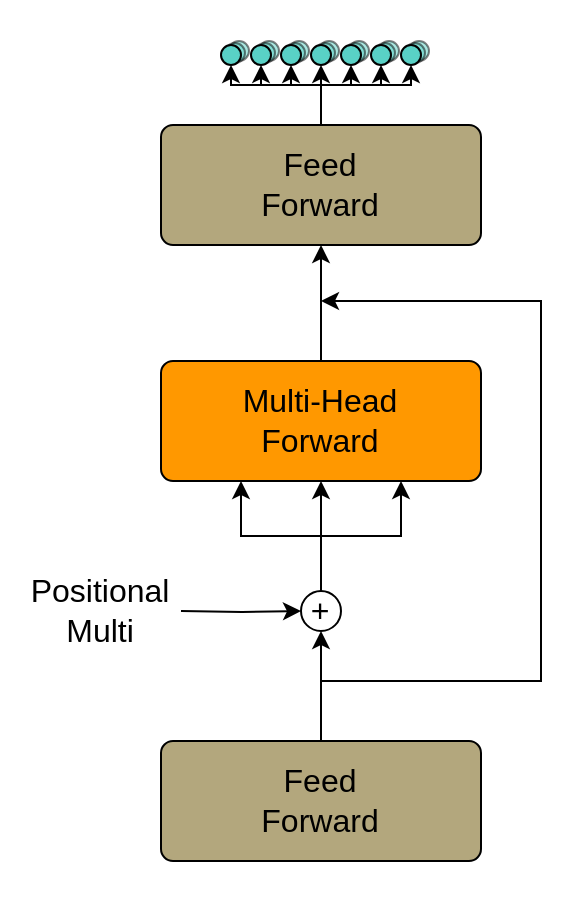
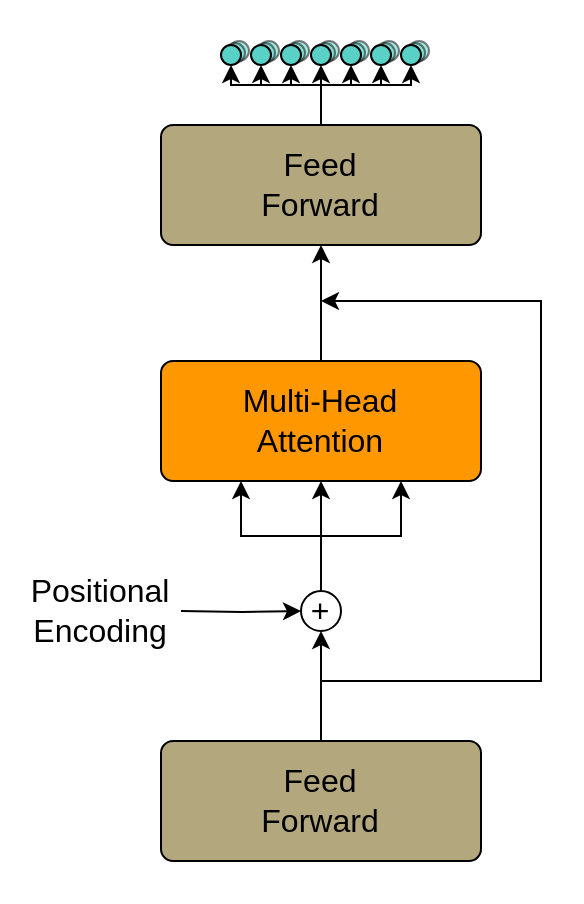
(321, 421) -> (321, 421)
(101, 611) -> (101, 611)
